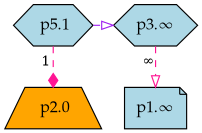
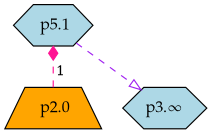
(53, 60) -> (53, 74)
(156, 108) -> none
